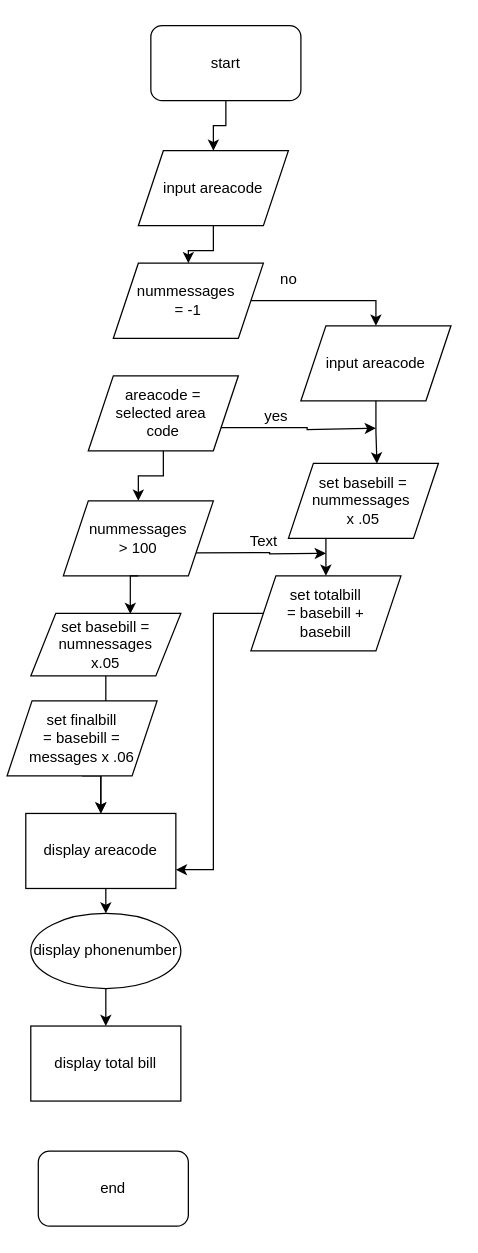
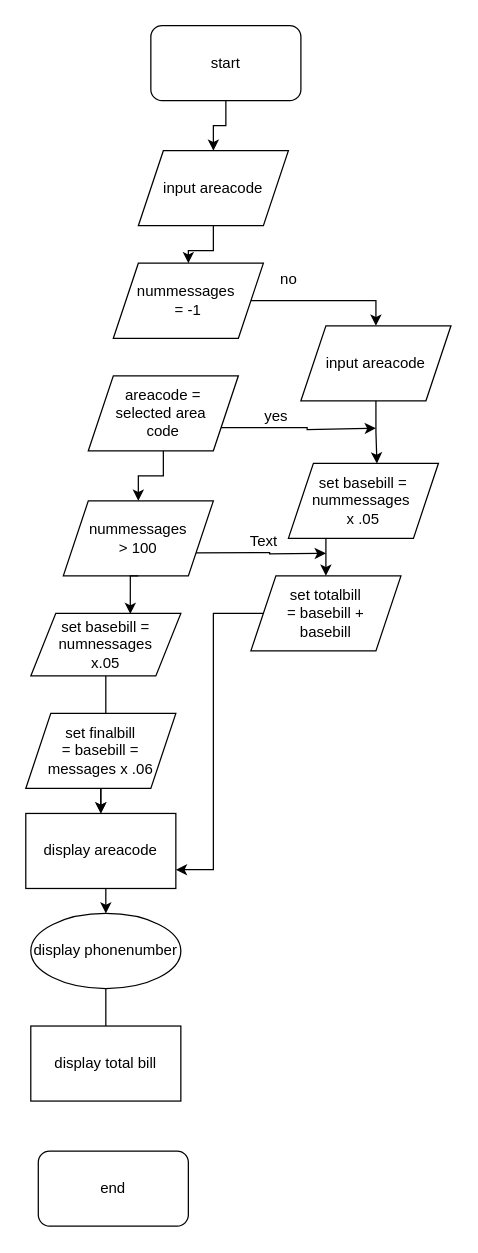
(82, 738) -> (101, 751)
(106, 1016) -> (106, 1020)
